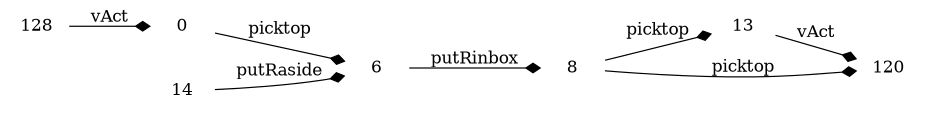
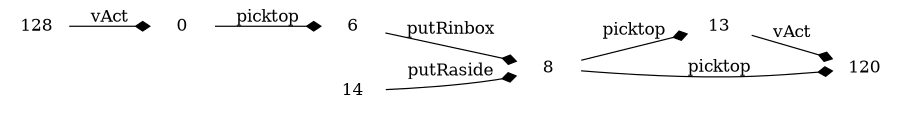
(273, 86) -> (444, 86)
